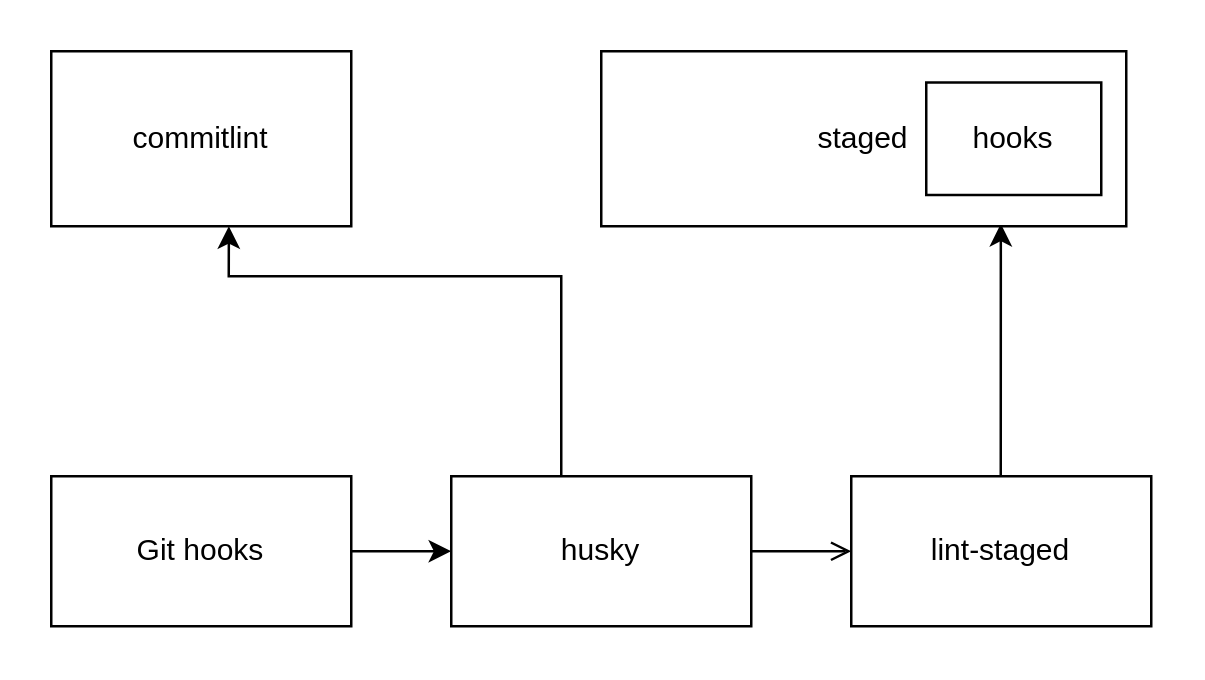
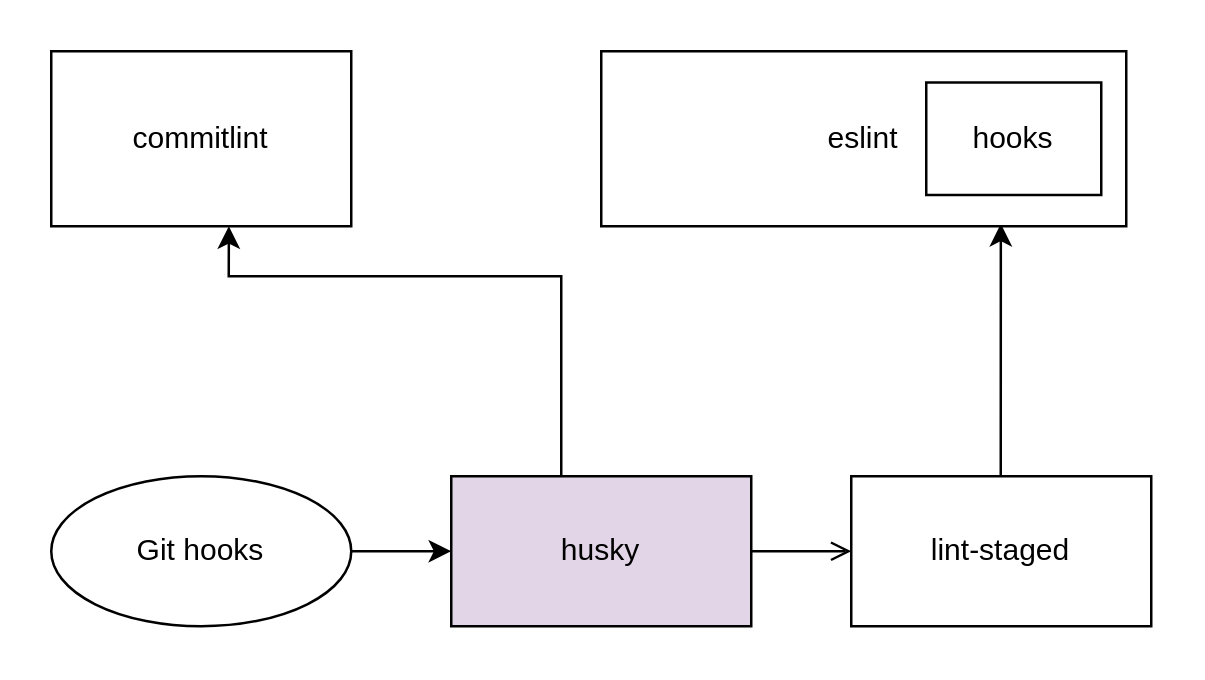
(864, 139) -> (864, 139)
(201, 551) -> (201, 551)
(601, 551) -> (601, 551)
